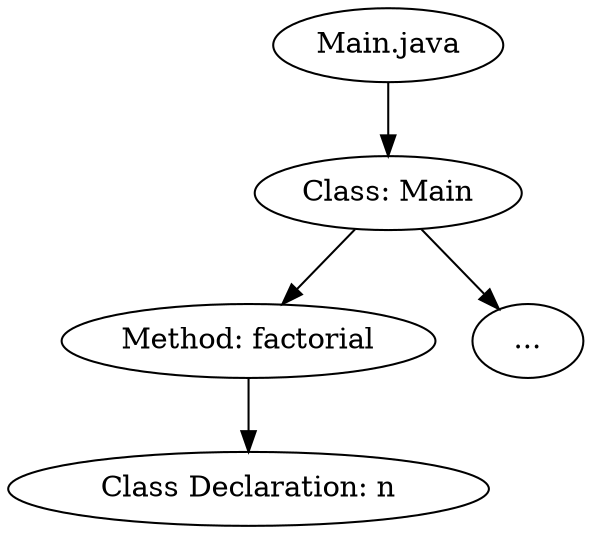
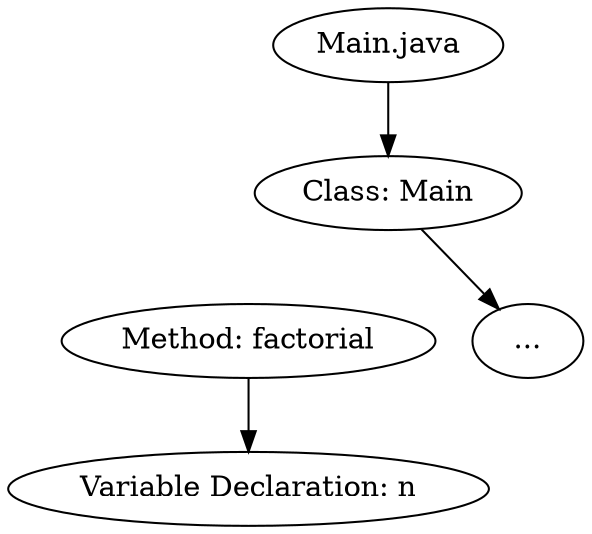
(326, 259) -> none
(249, 489) -> (249, 489)
